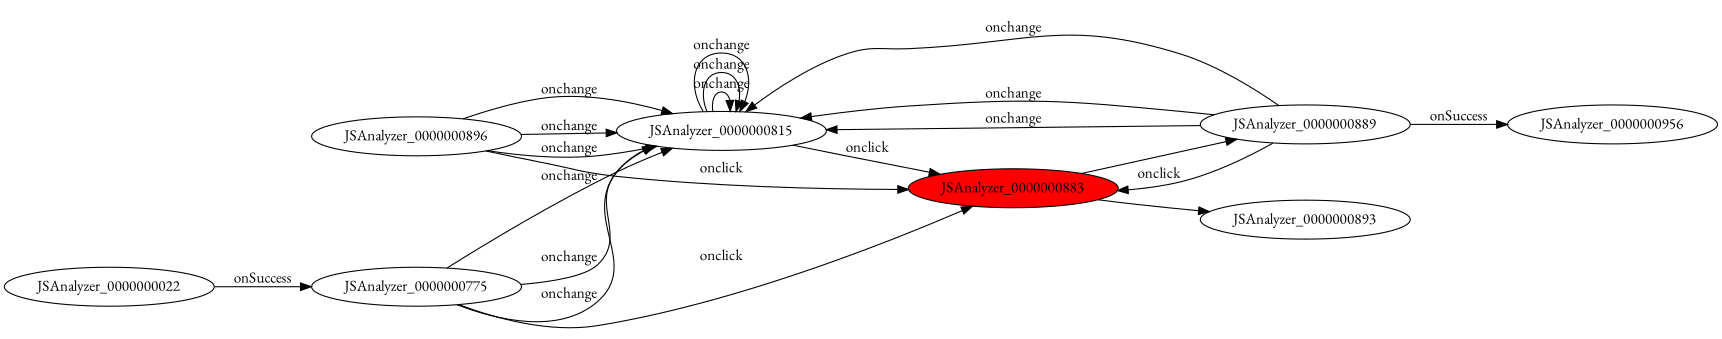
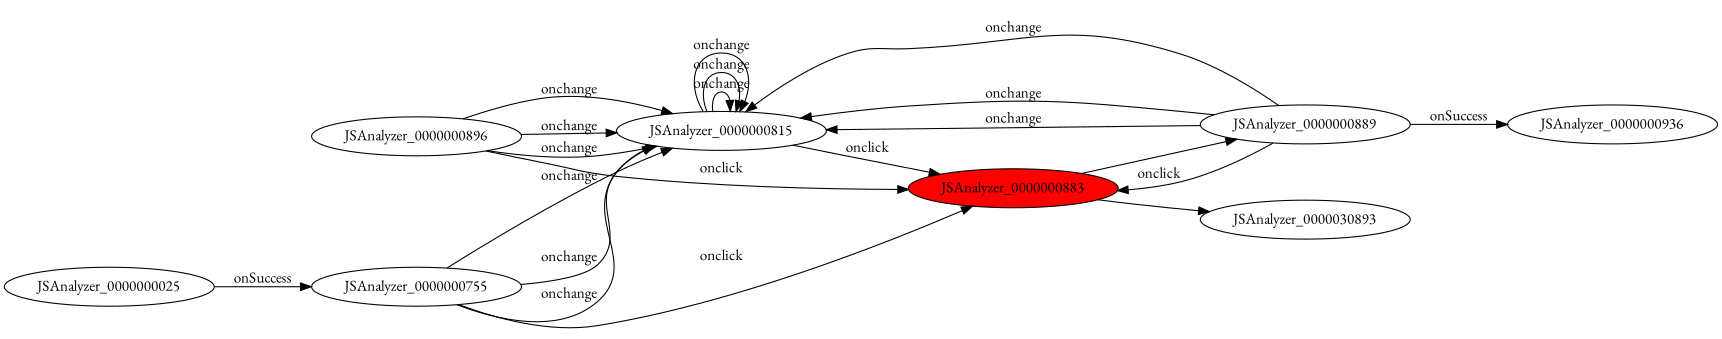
(1613, 124) -> (1613, 124)
(1305, 220) -> (1305, 220)
(109, 287) -> (109, 287)
(417, 287) -> (417, 287)
